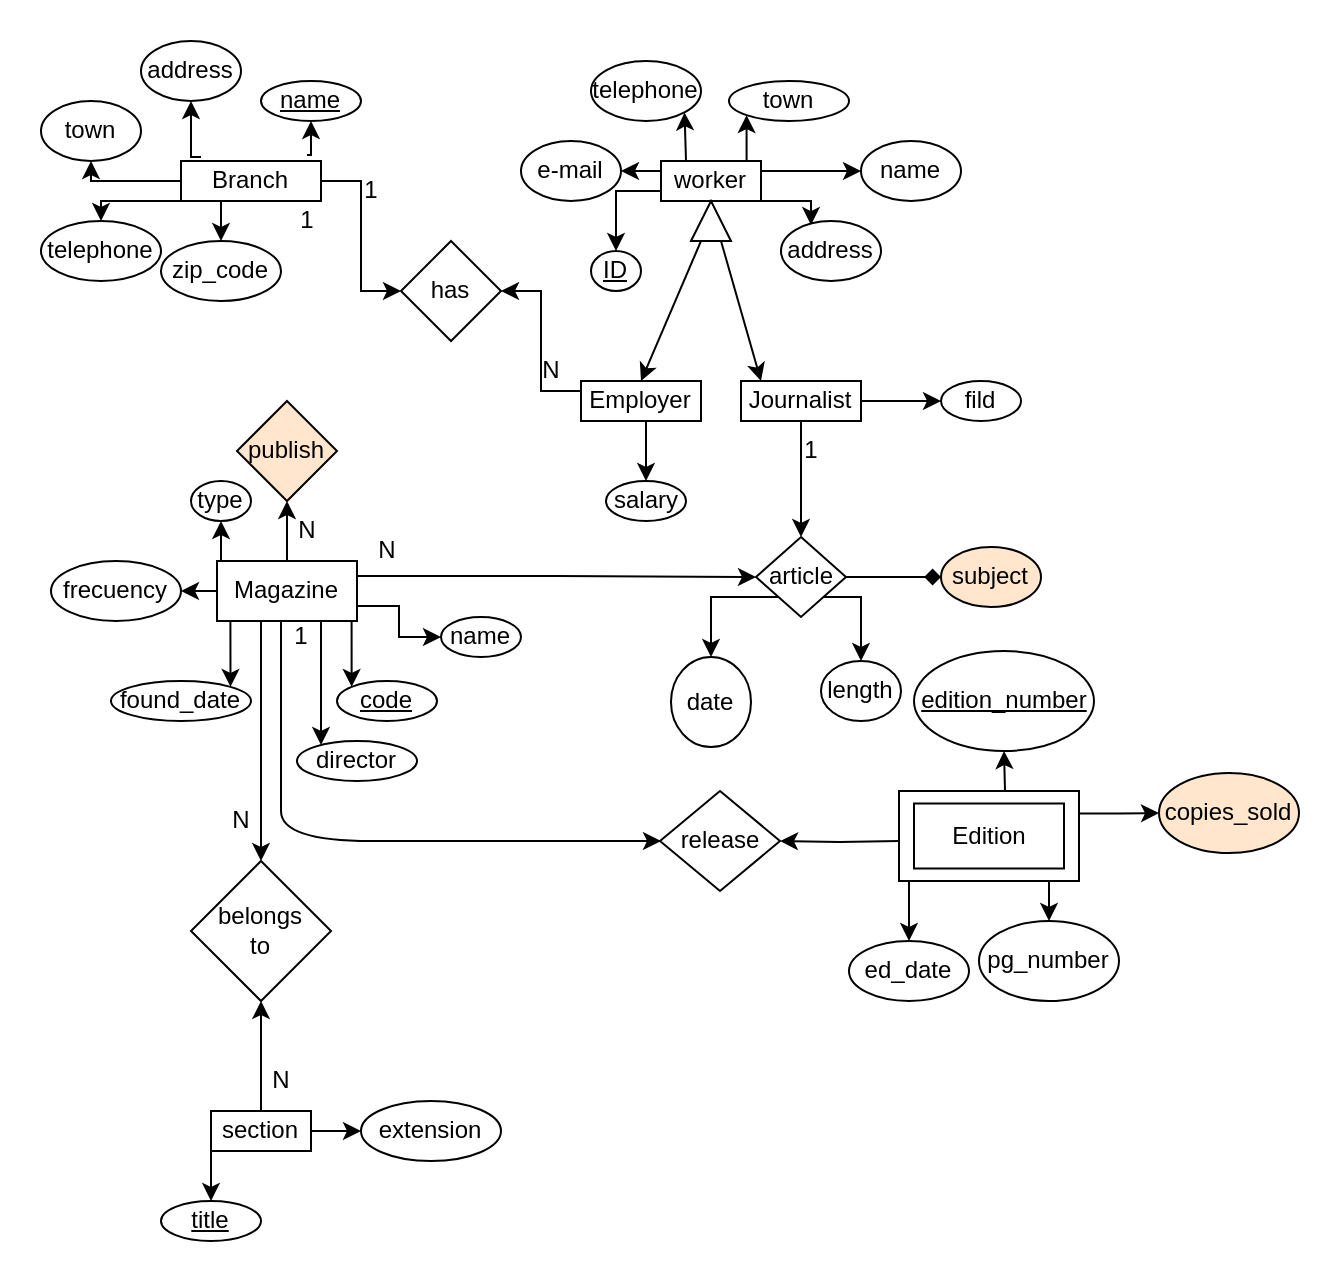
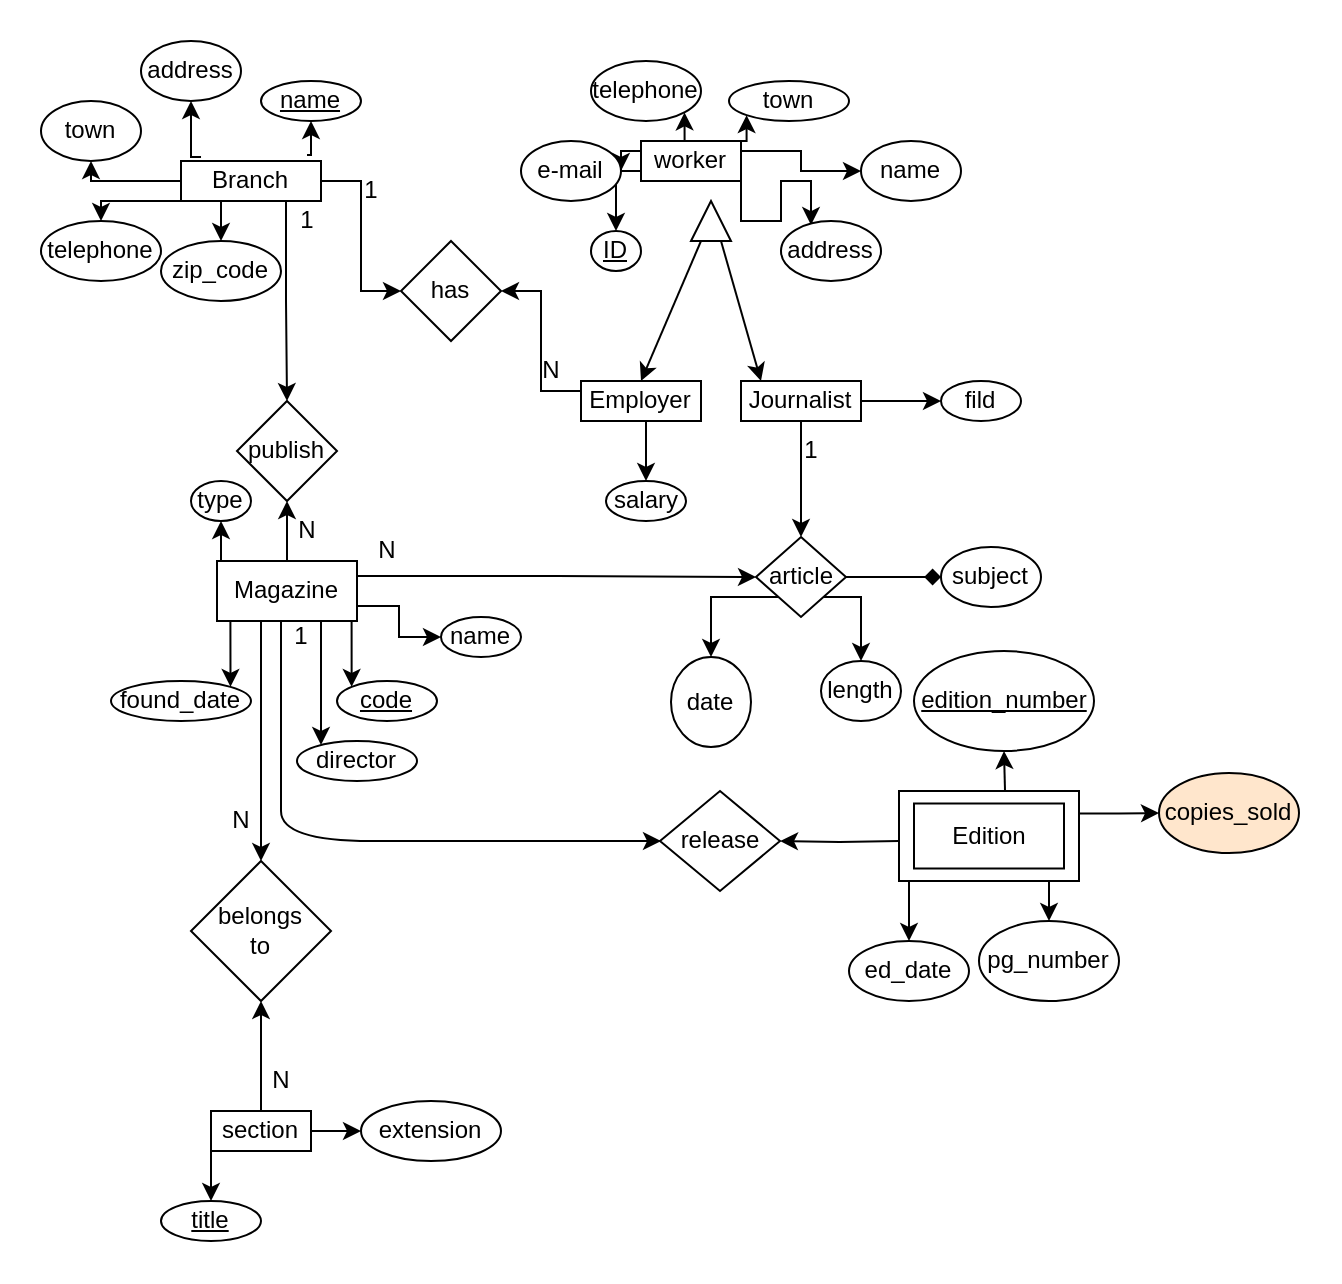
(711, 181) -> (691, 161)
(616, 271) -> (616, 251)
none -> (286, 294)
(287, 451) -> (287, 451)
(991, 577) -> (991, 577)
(116, 591) -> none
(206, 591) -> none
